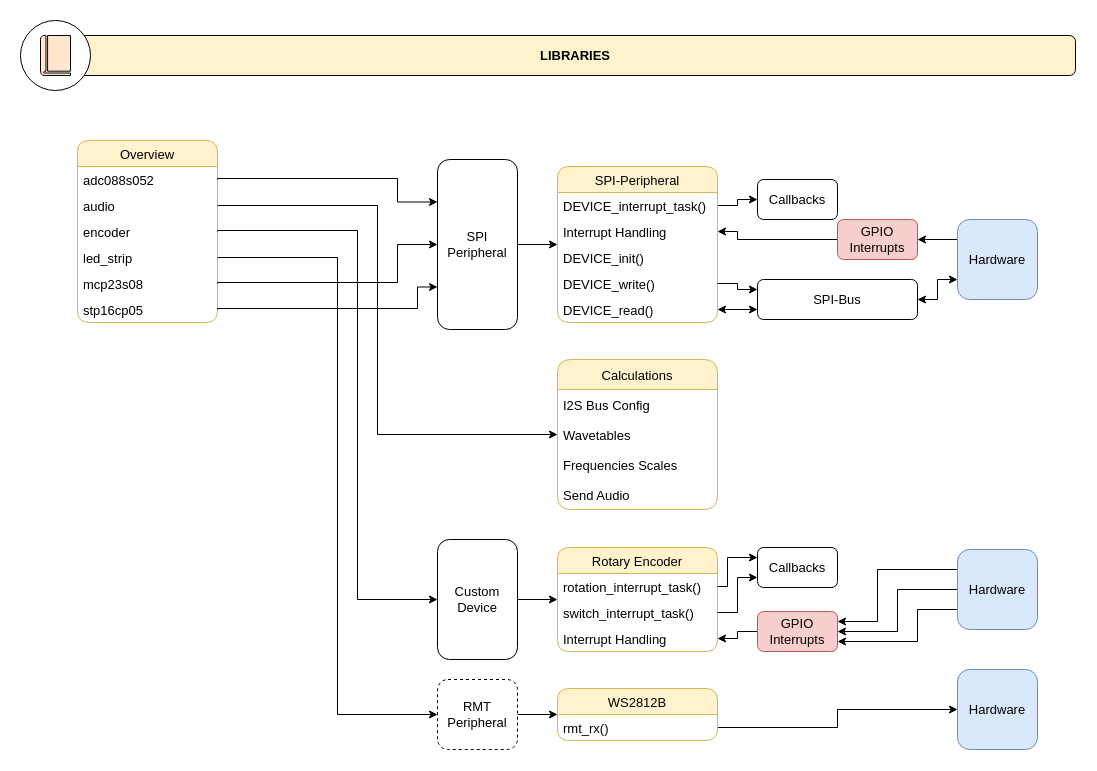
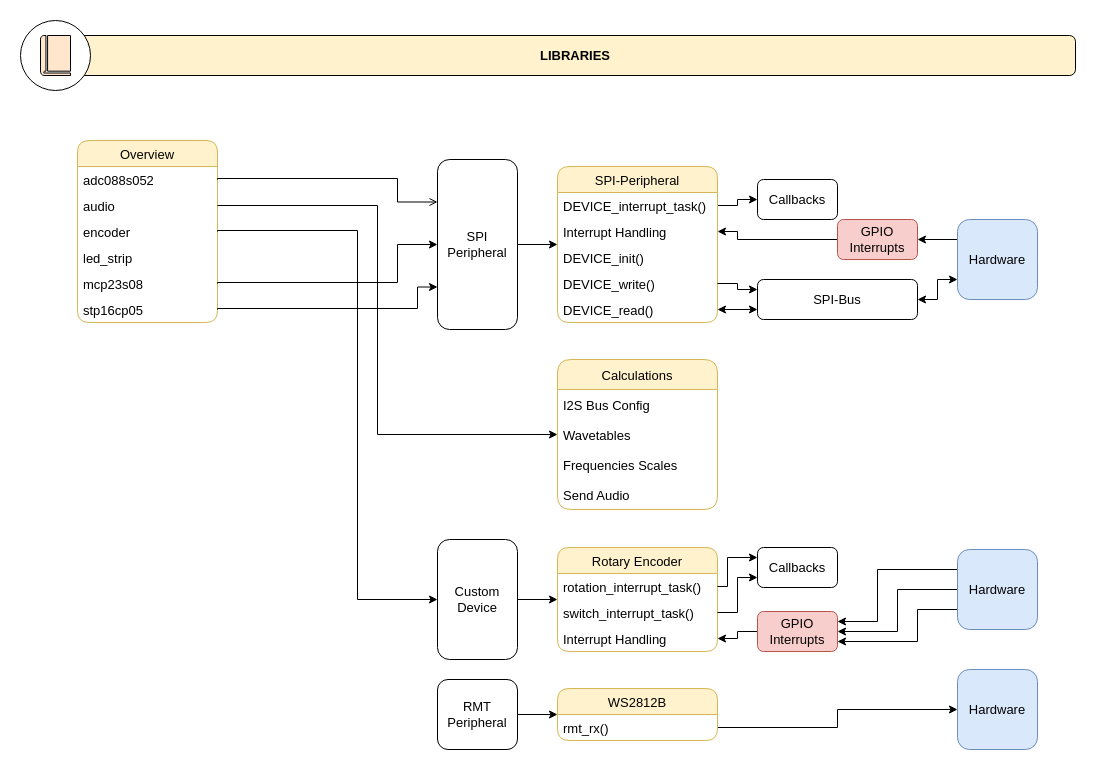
(429, 202) -> (430, 202)
(338, 474) -> none
(478, 715) -> (478, 715)
